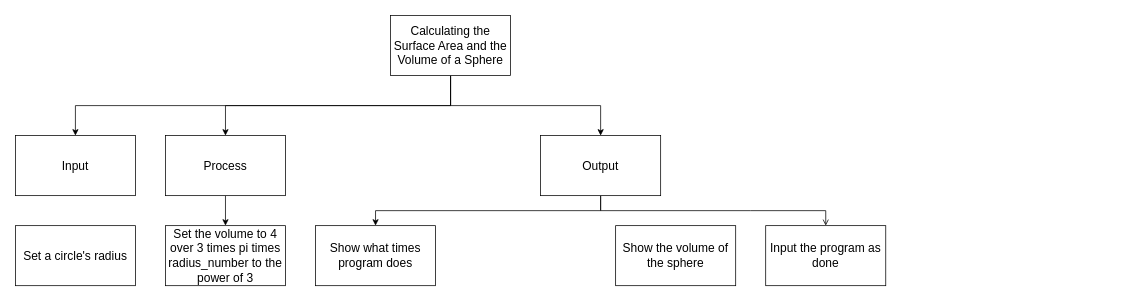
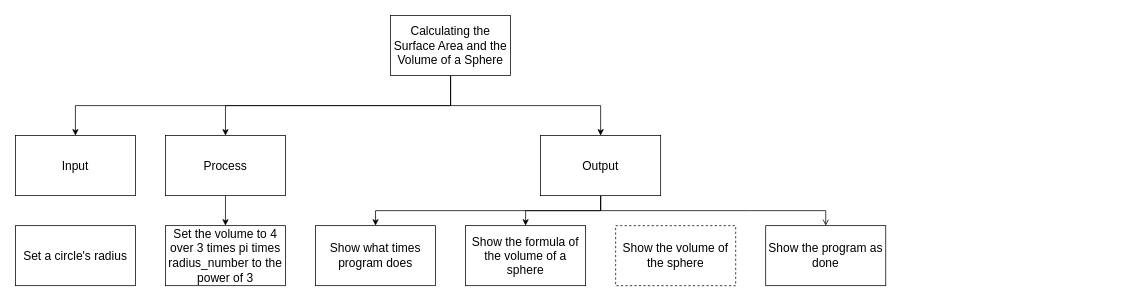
none -> (525, 217)
none -> (525, 255)
(675, 255) -> (675, 255)
(825, 255) -> (825, 255)
